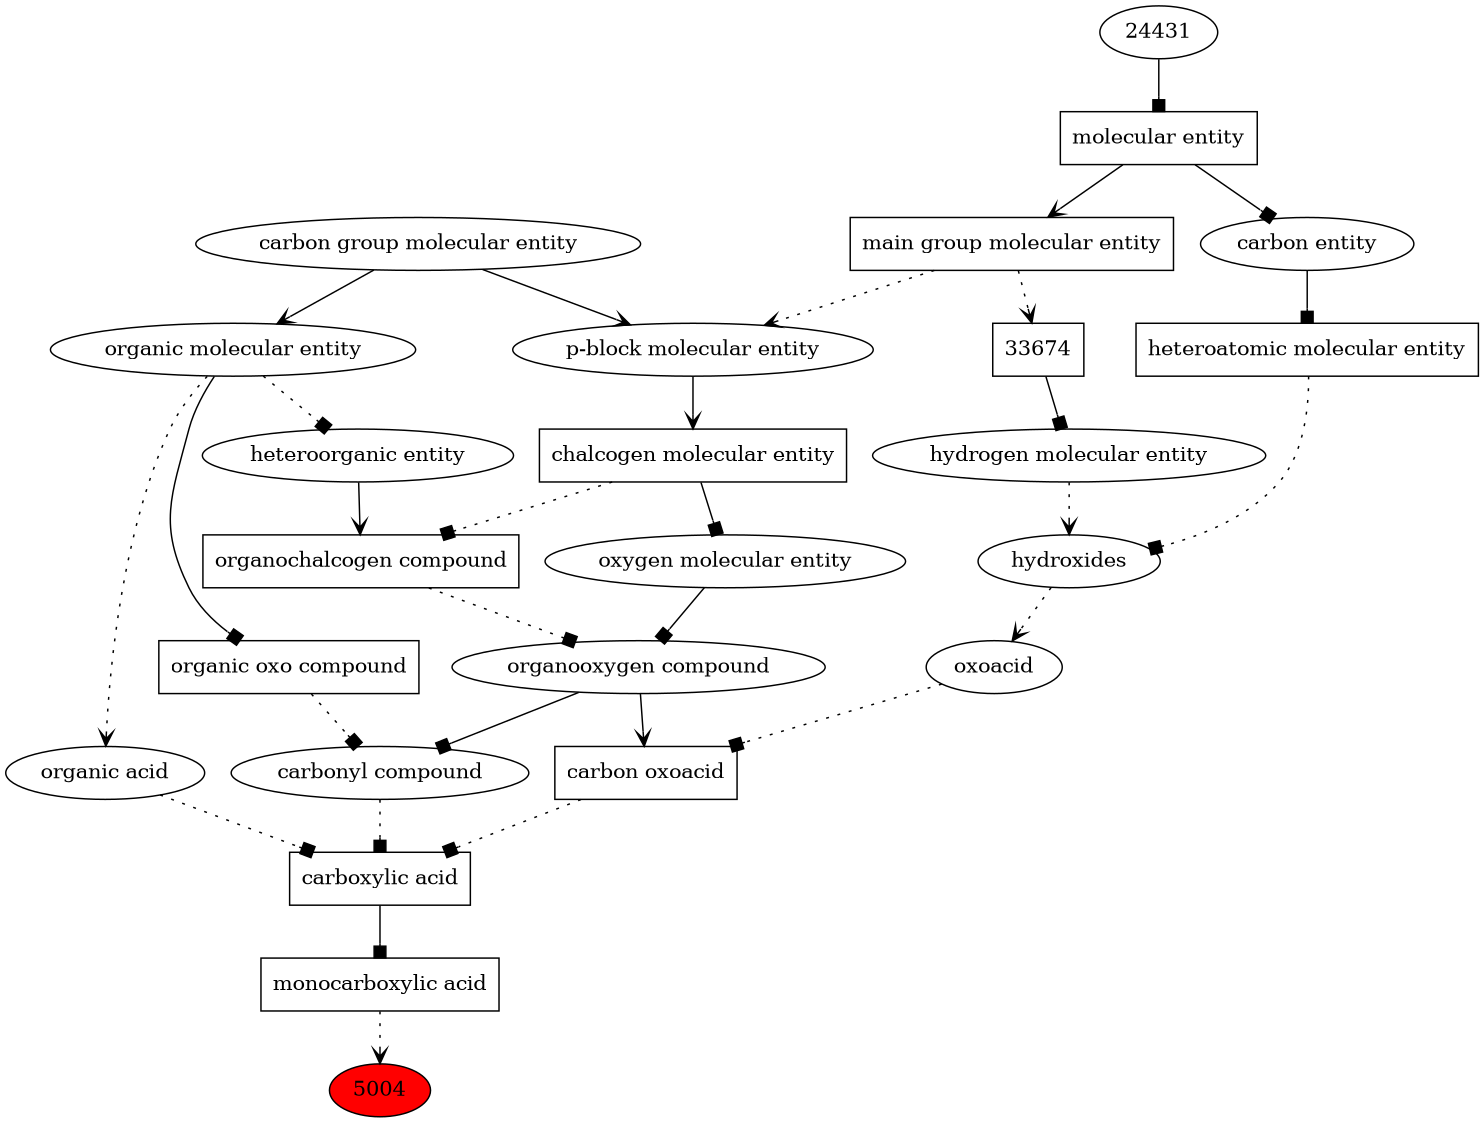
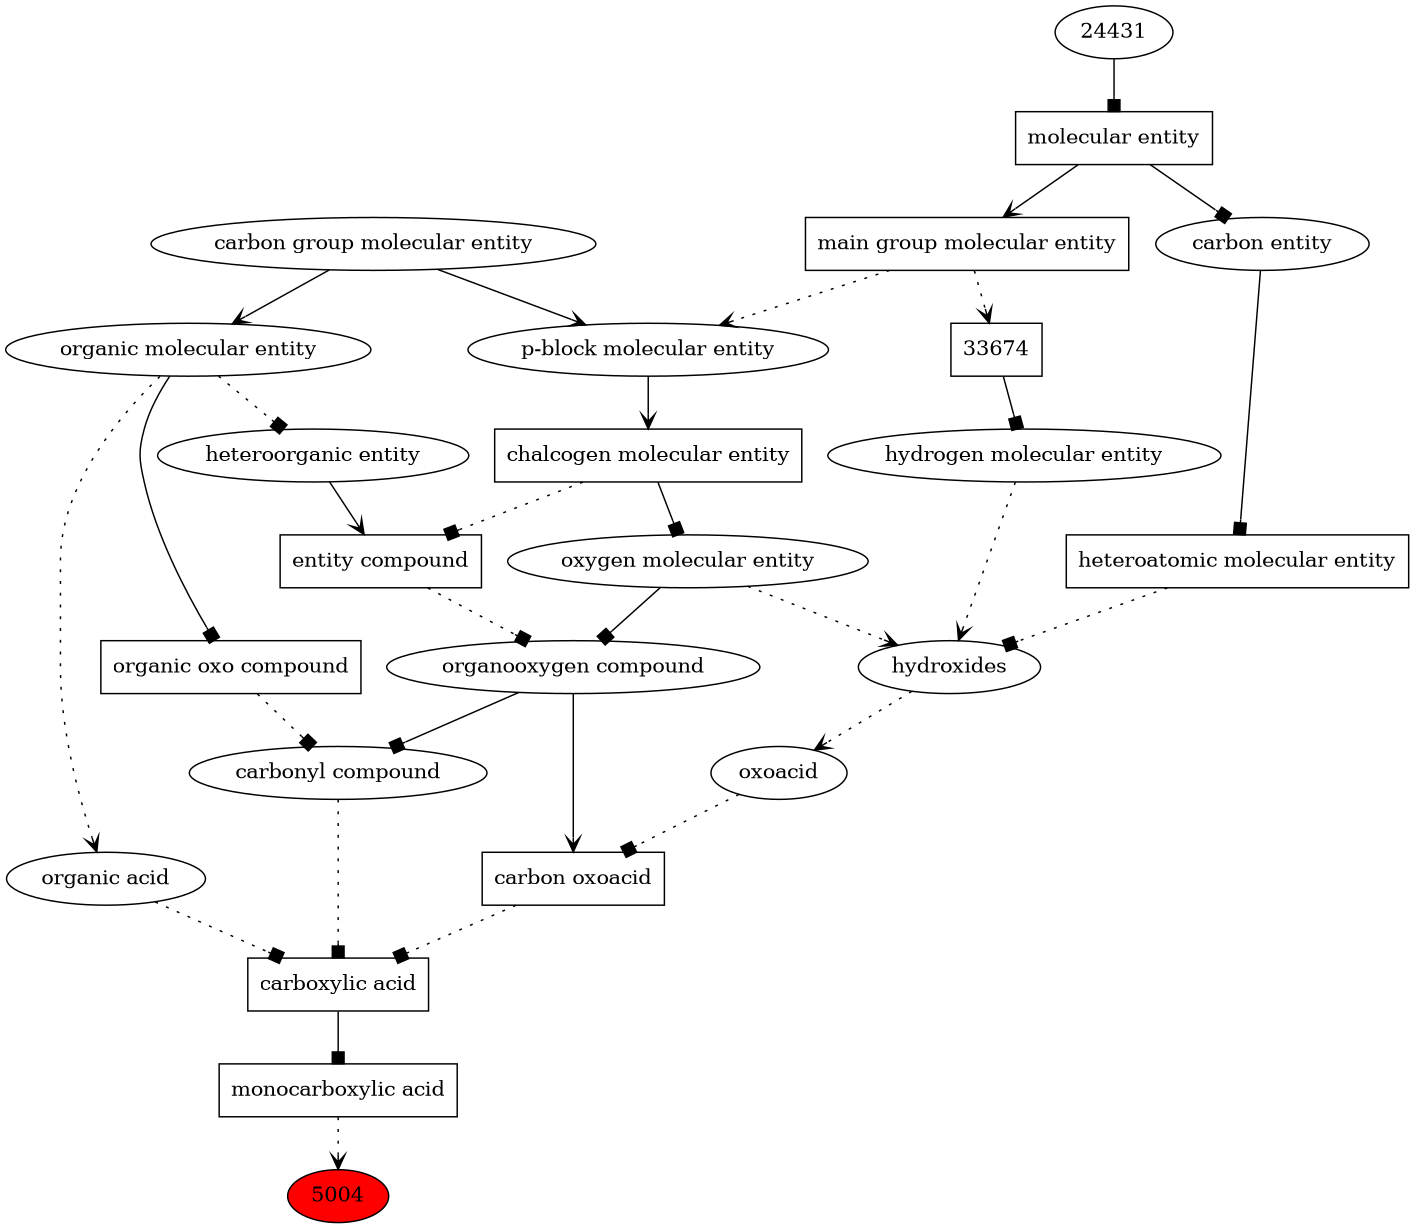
(361, 561) -> (381, 561)
none -> (816, 613)
